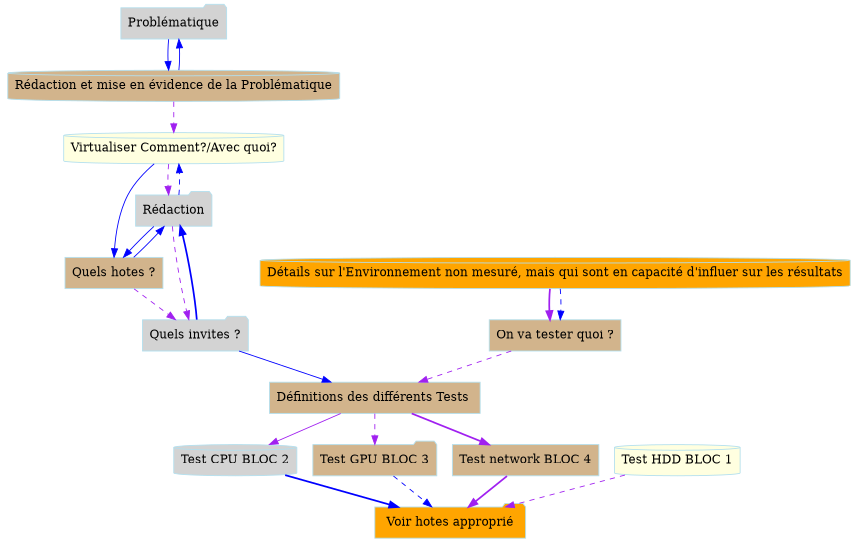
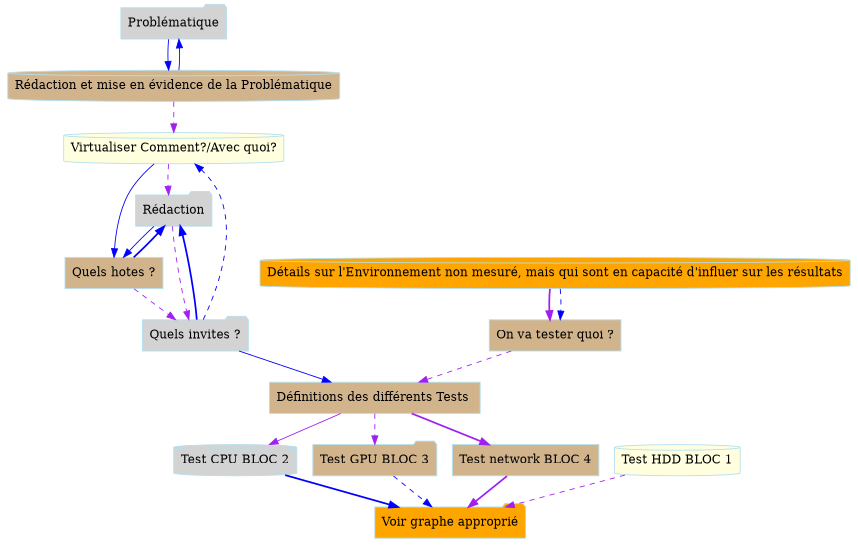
(180, 184) -> (226, 243)
(146, 245) -> (146, 245)
(450, 523) -> (450, 523)
